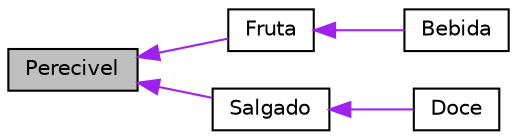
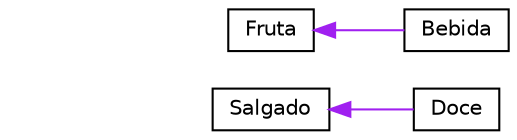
(73, 70) -> none
